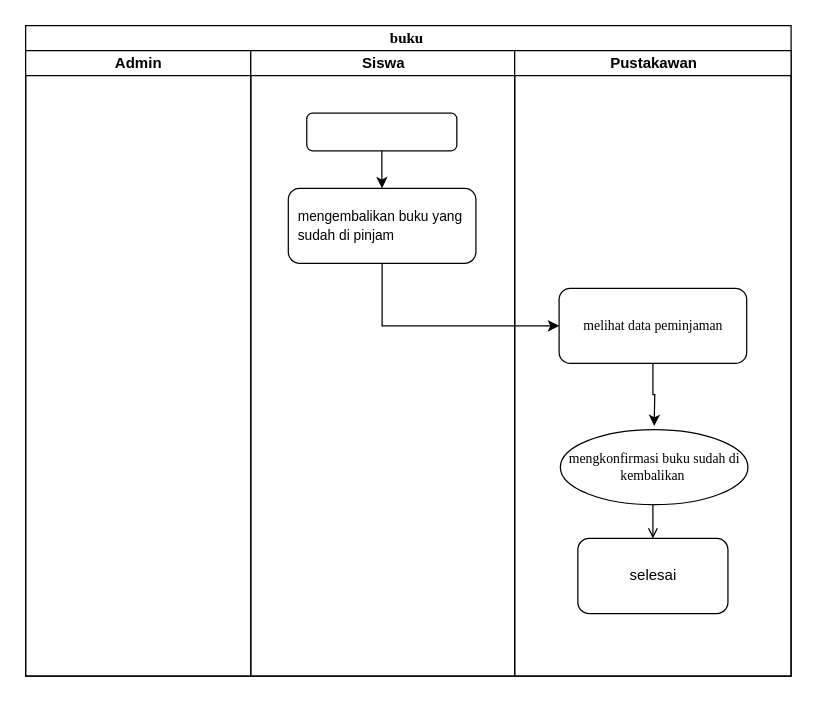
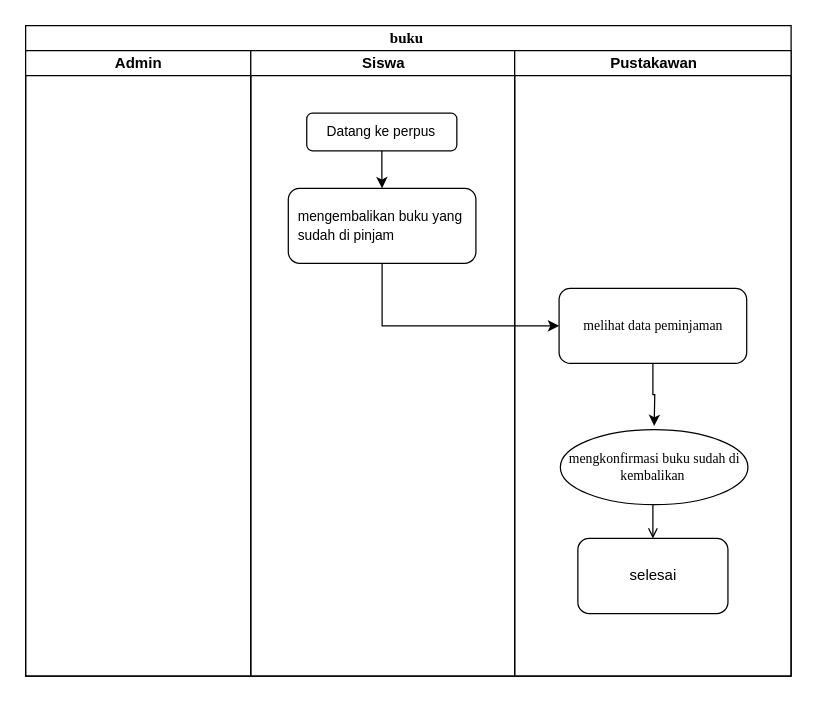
none -> (380, 132)
